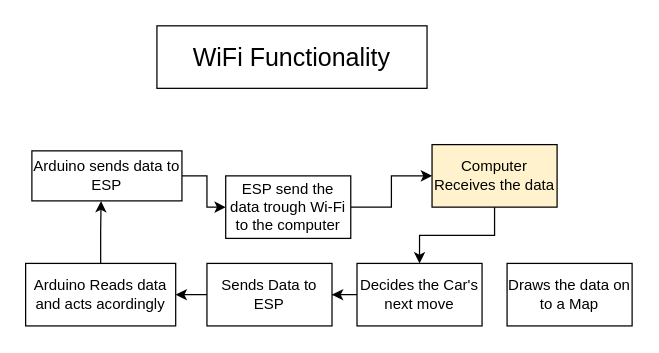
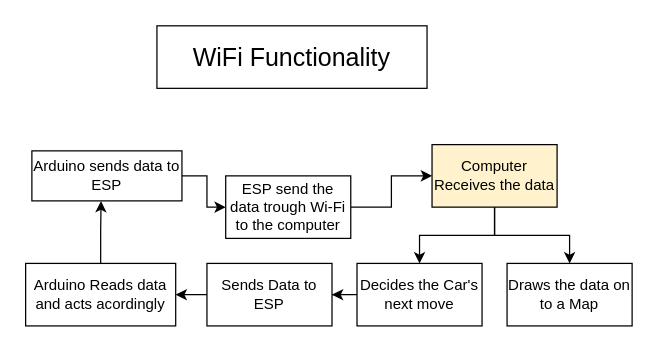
none -> (543, 235)
